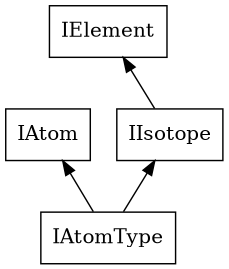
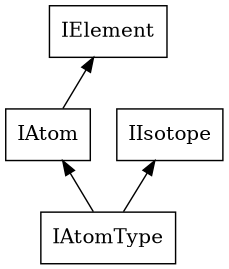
(143, 89) -> (75, 89)
